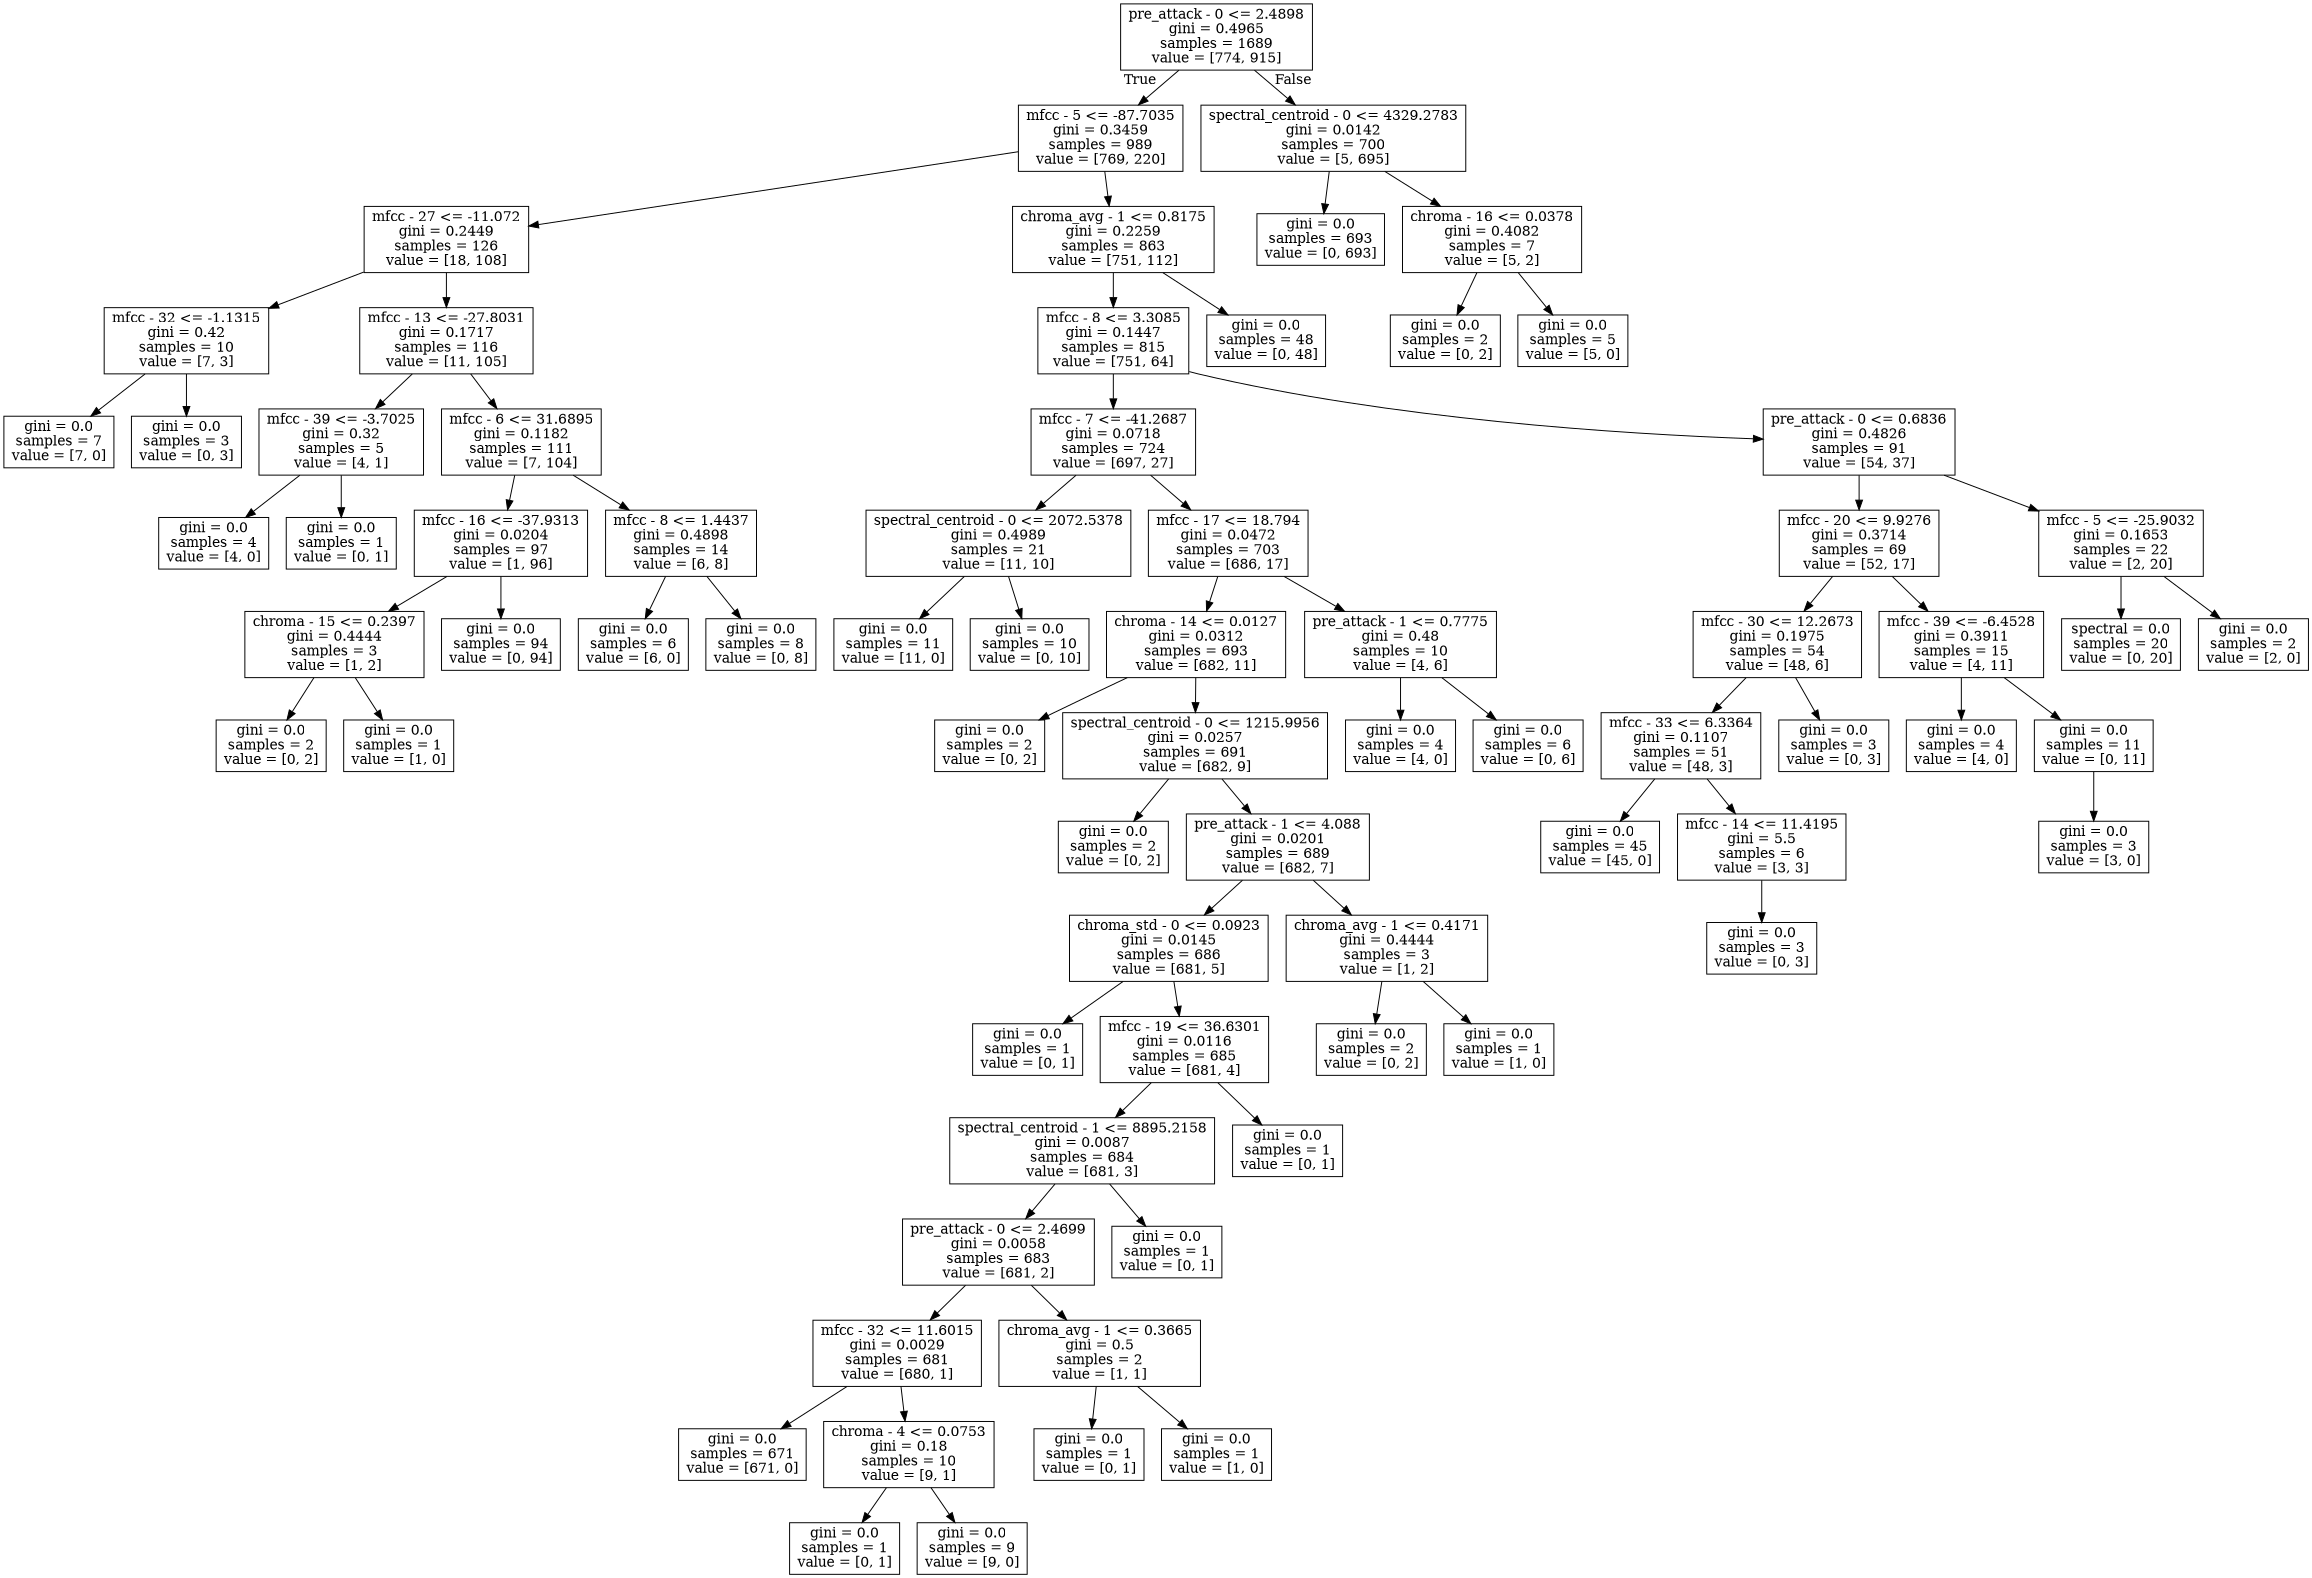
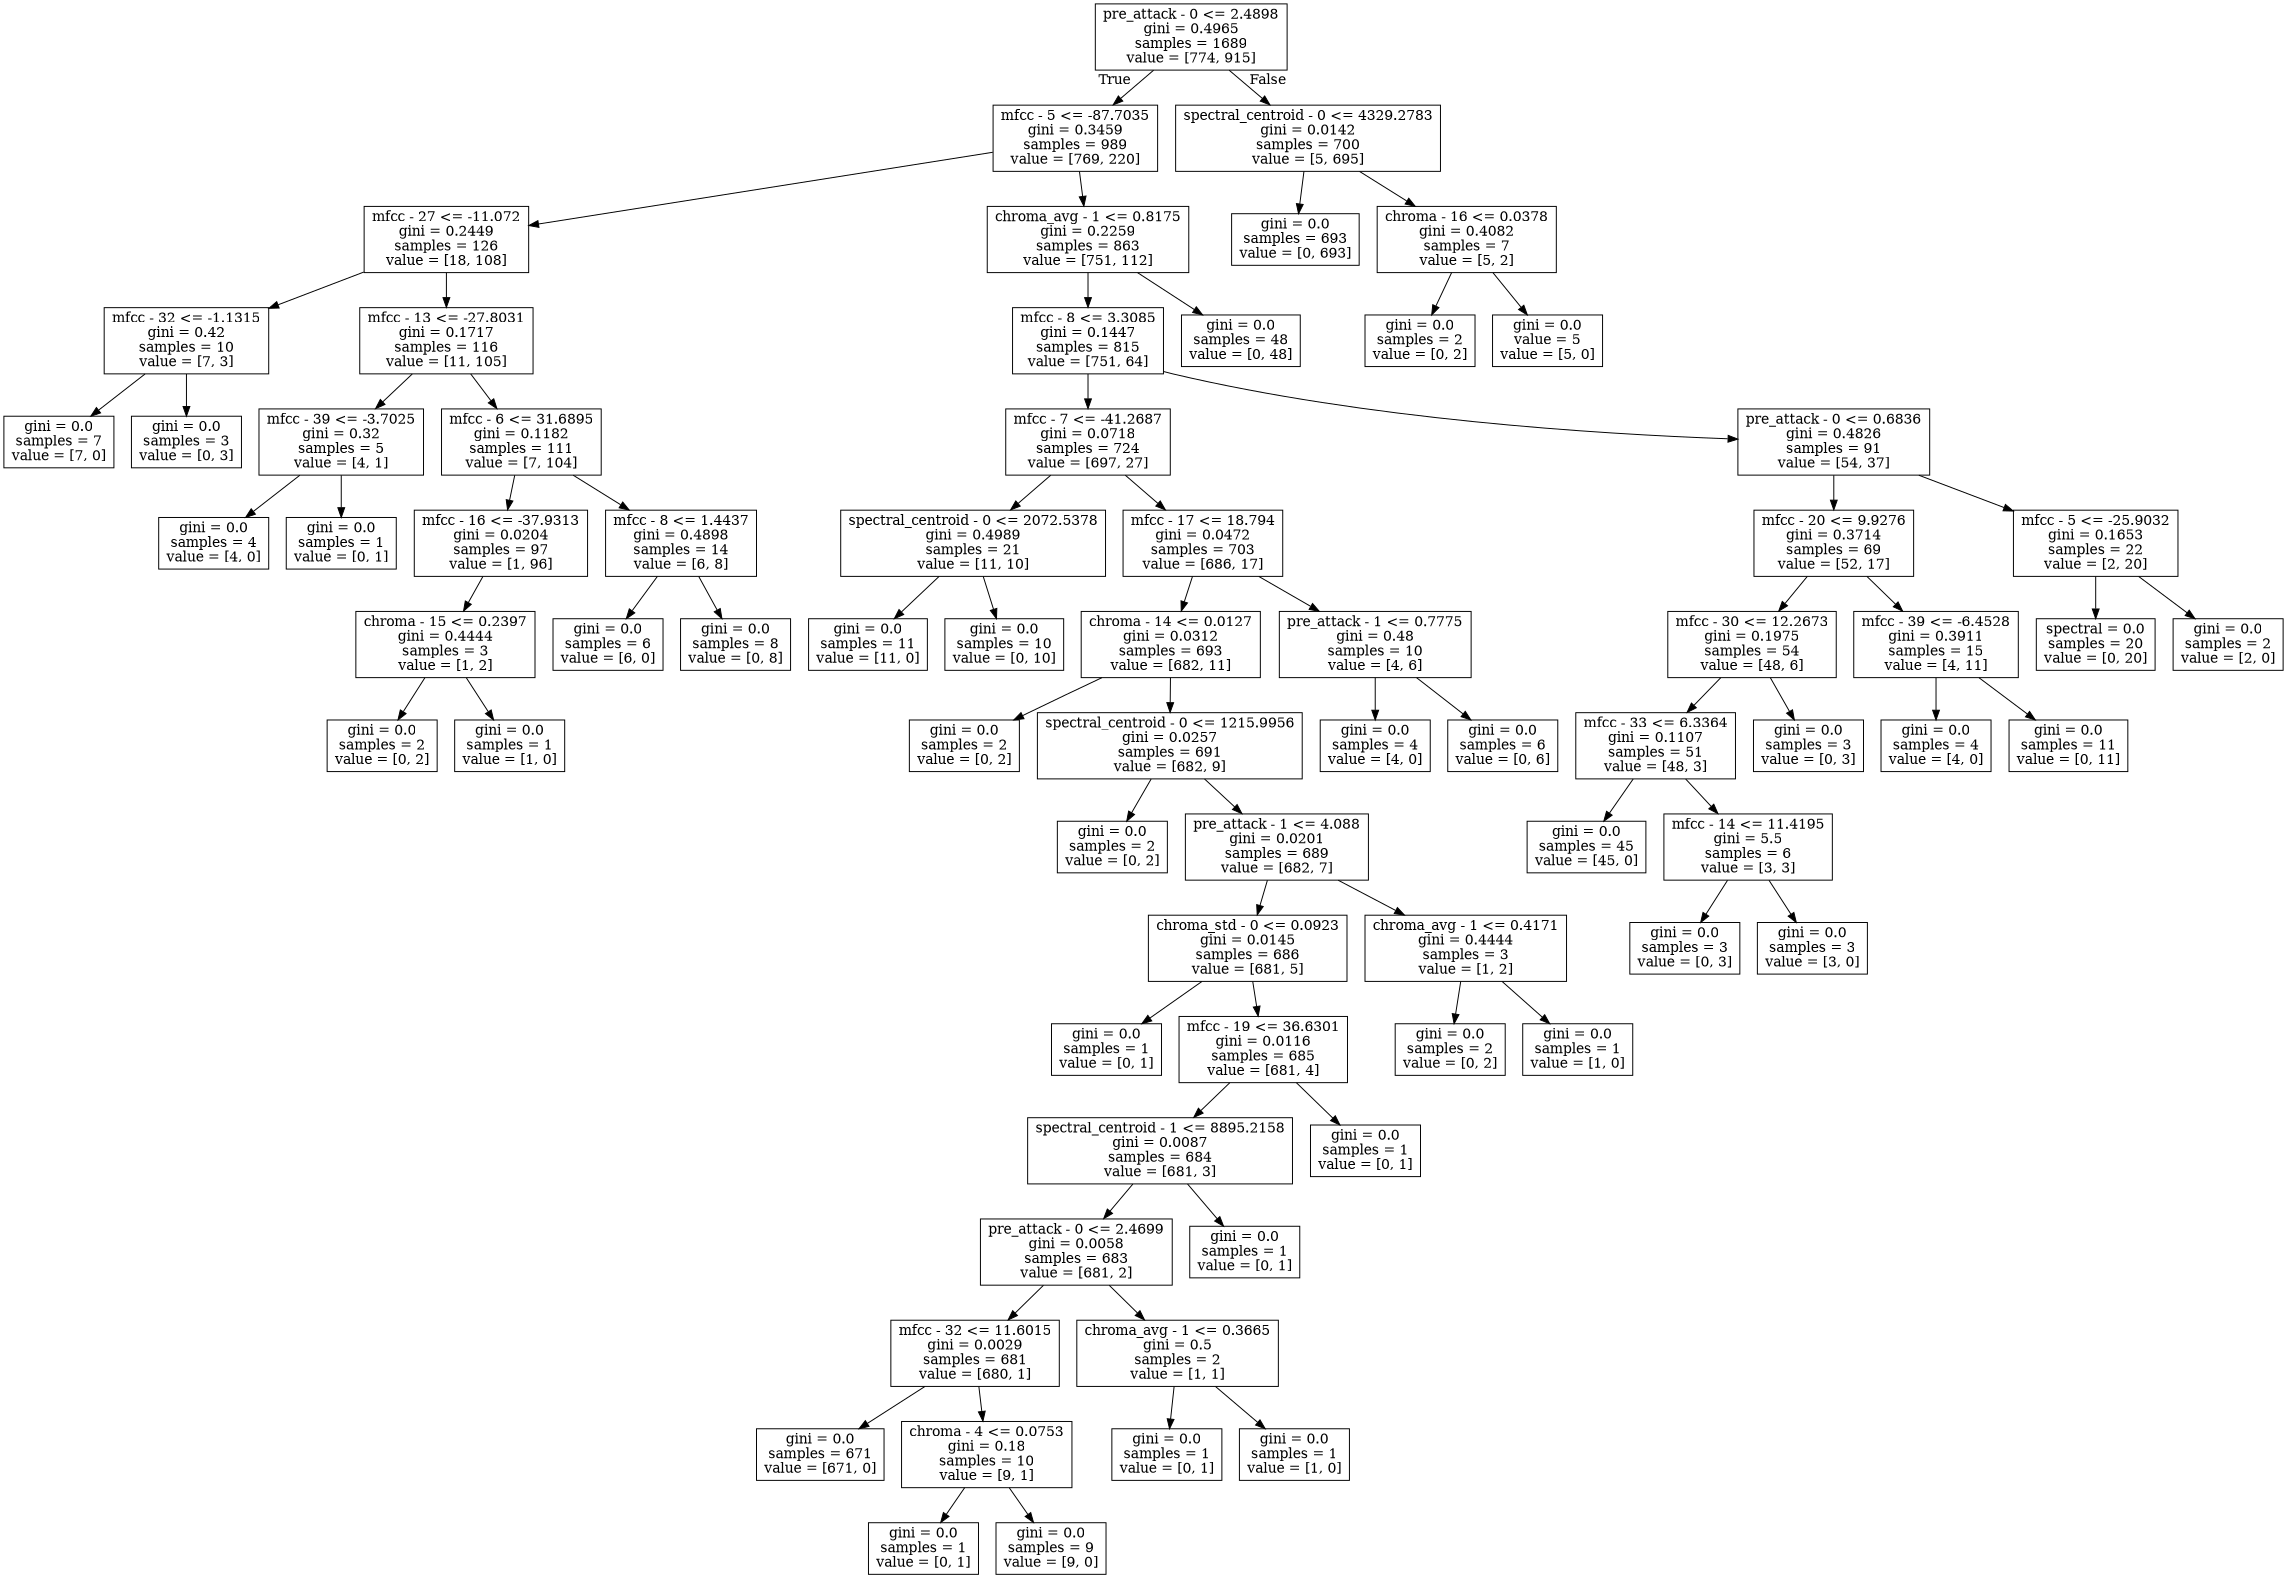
(1573, 341) -> (1548, 341)
(501, 645) -> none
(2094, 791) -> (1780, 897)
